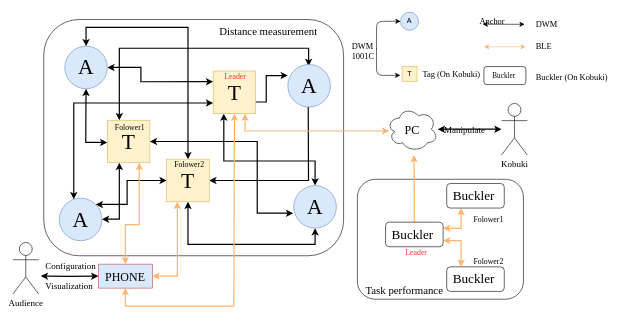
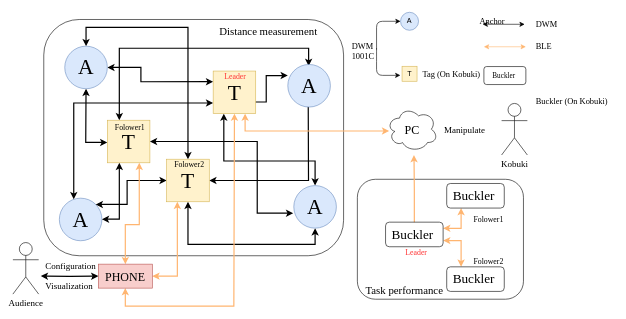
(574, 76) -> (574, 100)
(470, 129) -> none
(125, 276) -> (125, 276)
